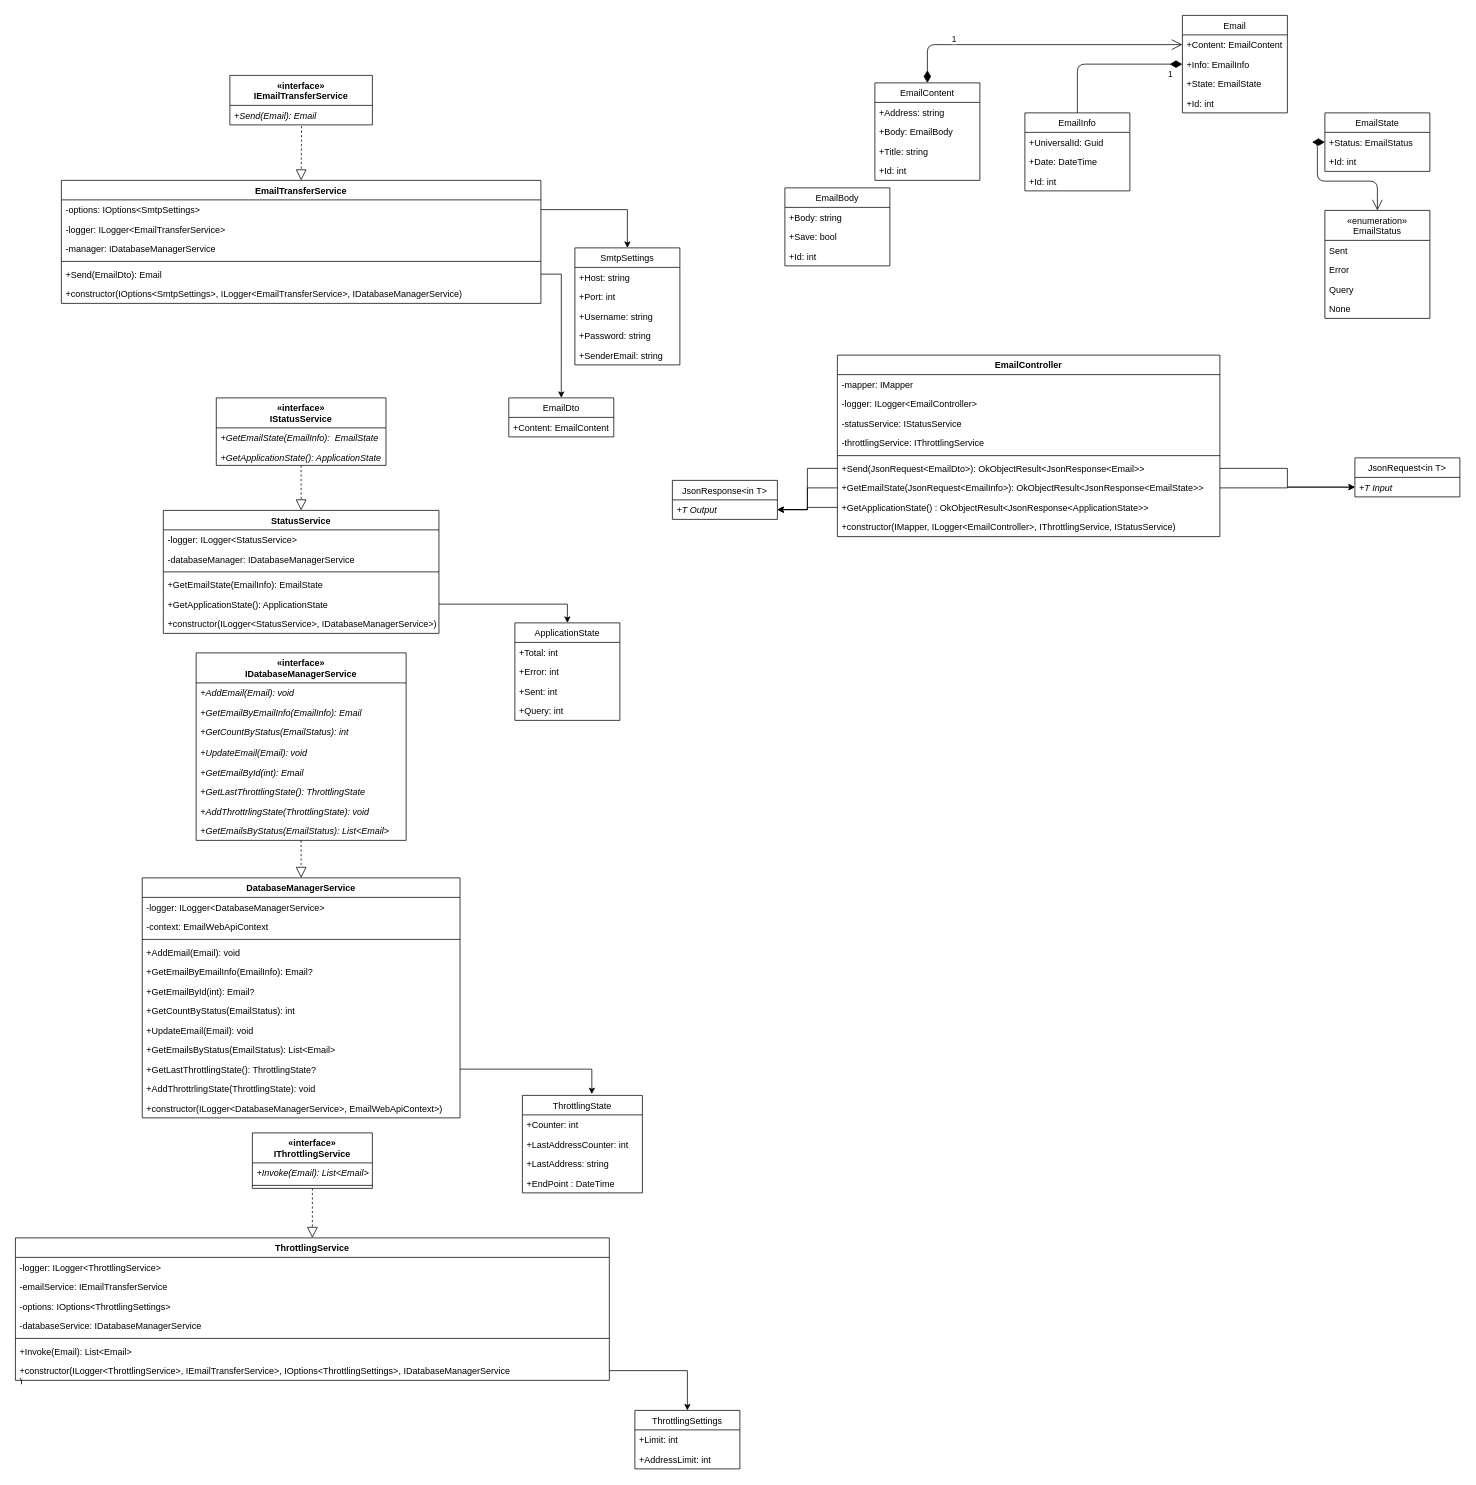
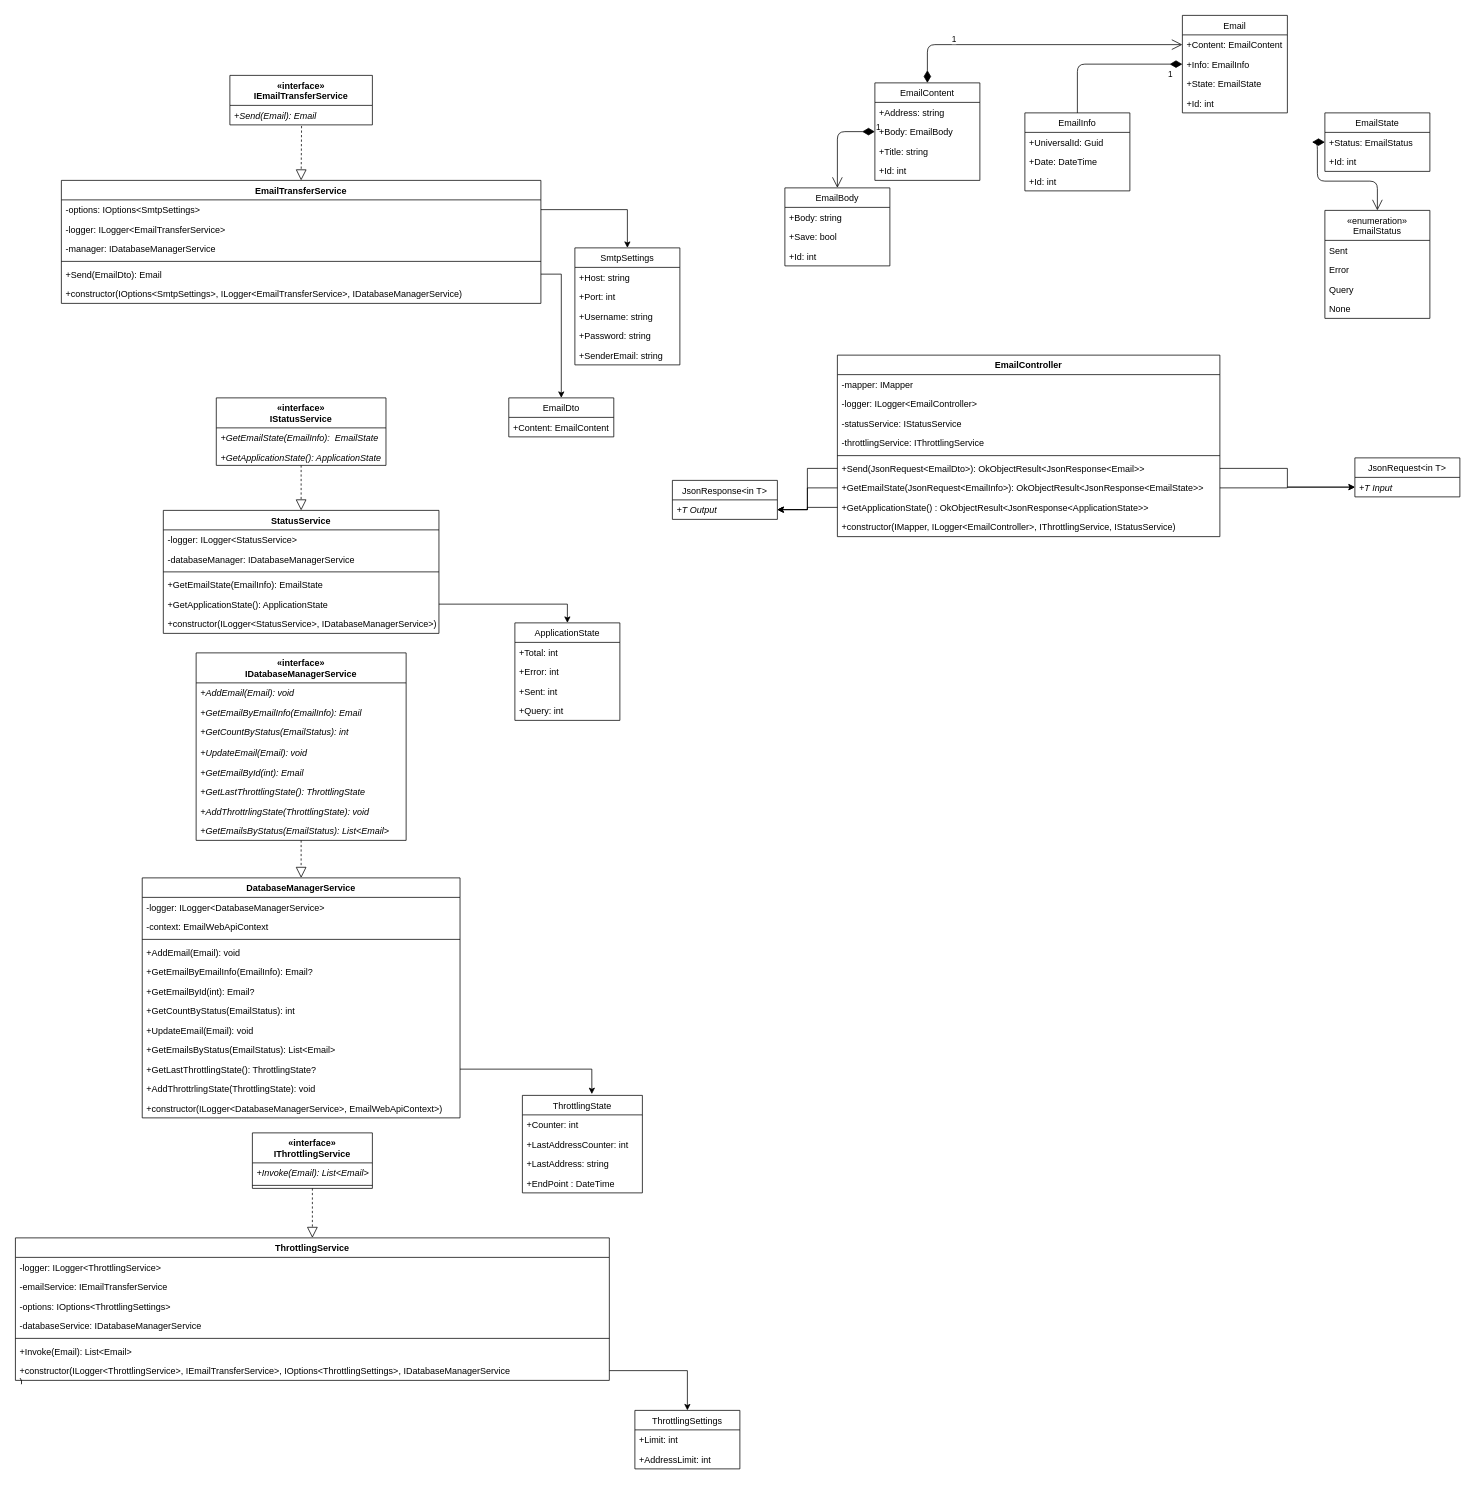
none -> (837, 148)
